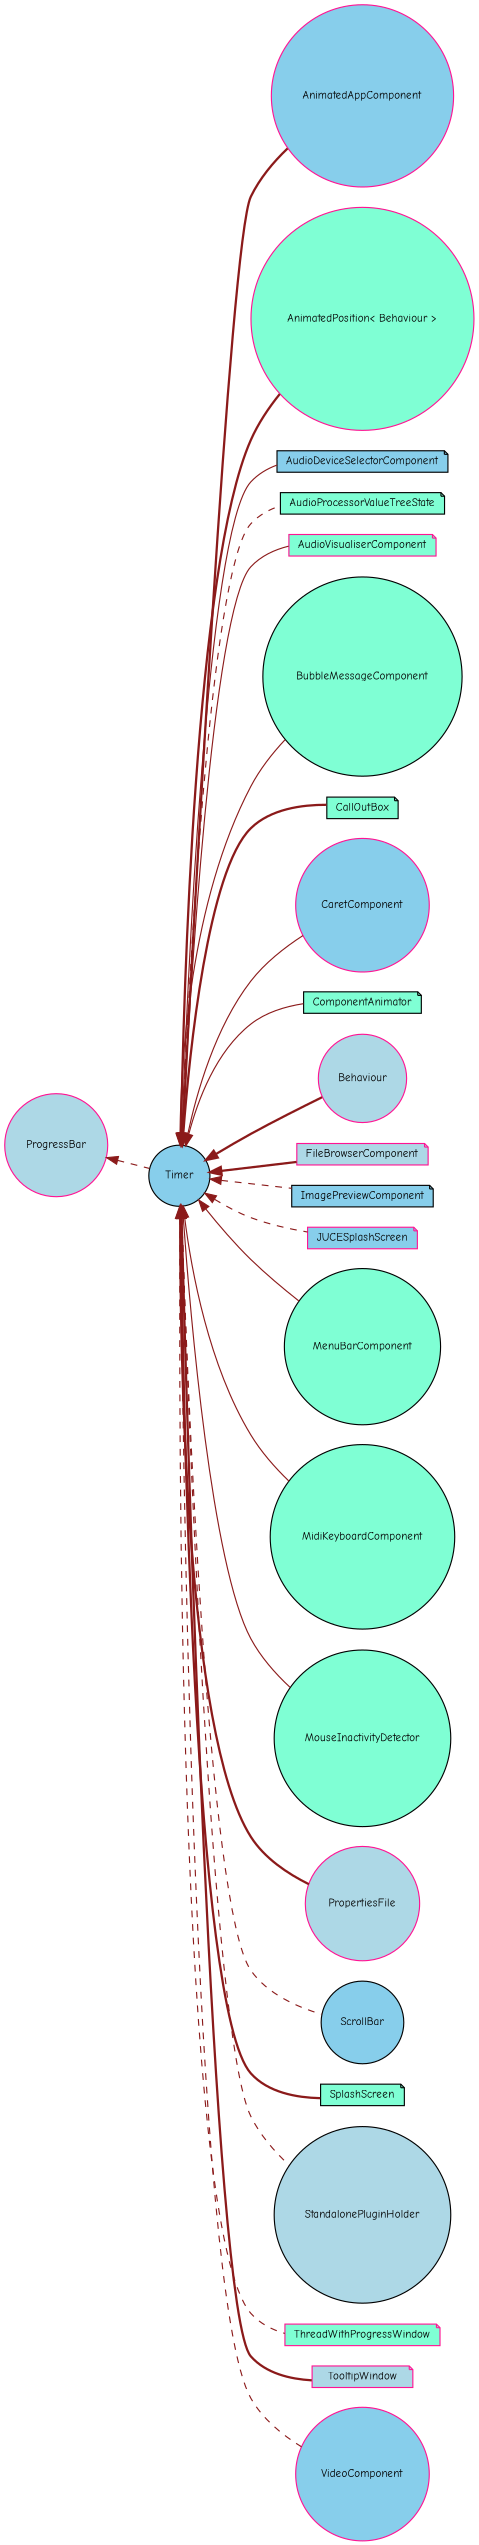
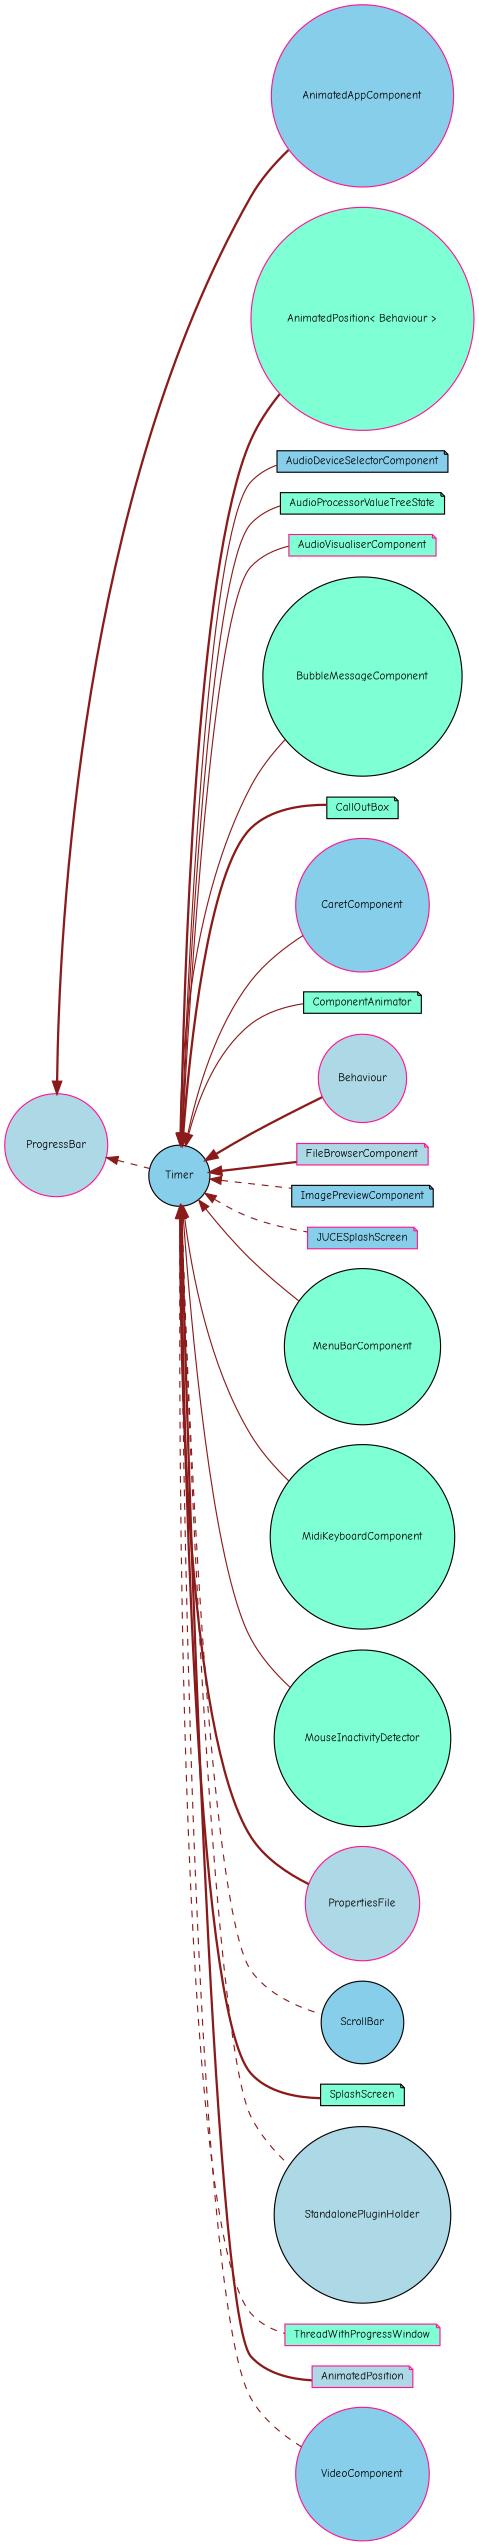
(218, 534) -> (109, 598)
(202, 809) -> (202, 809)
(362, 2377) -> (362, 2377)
